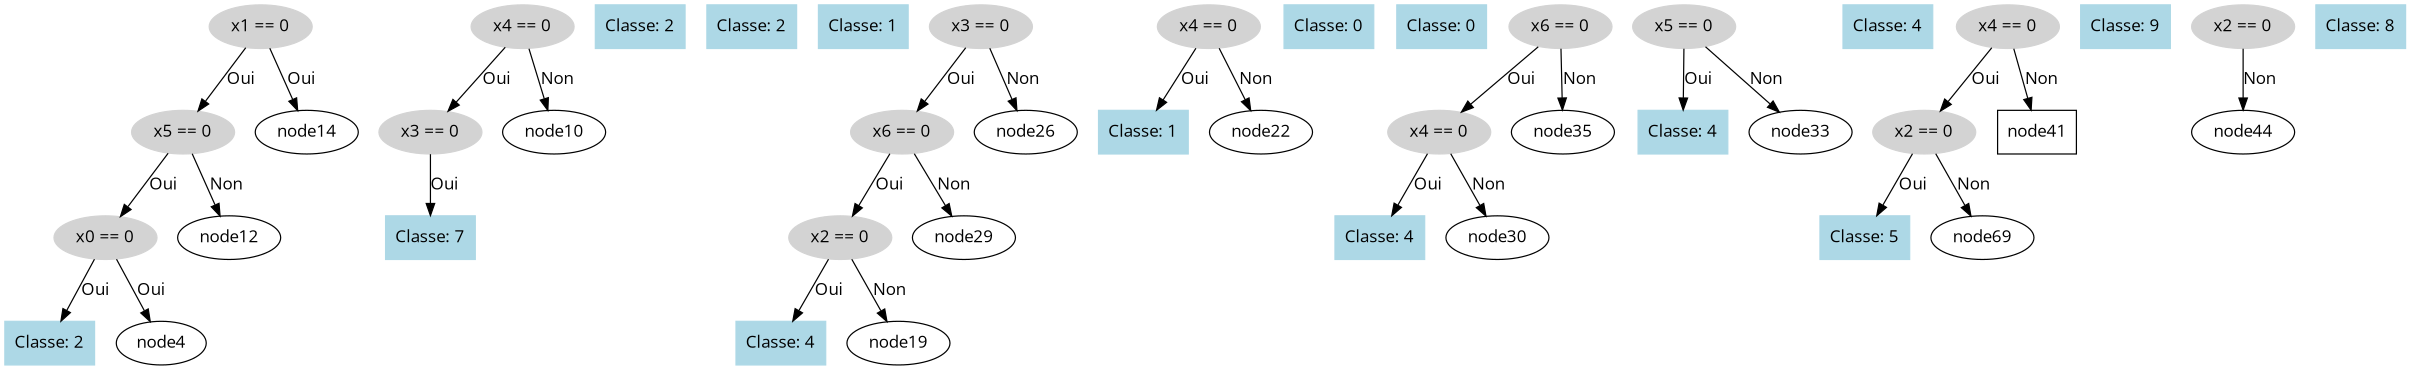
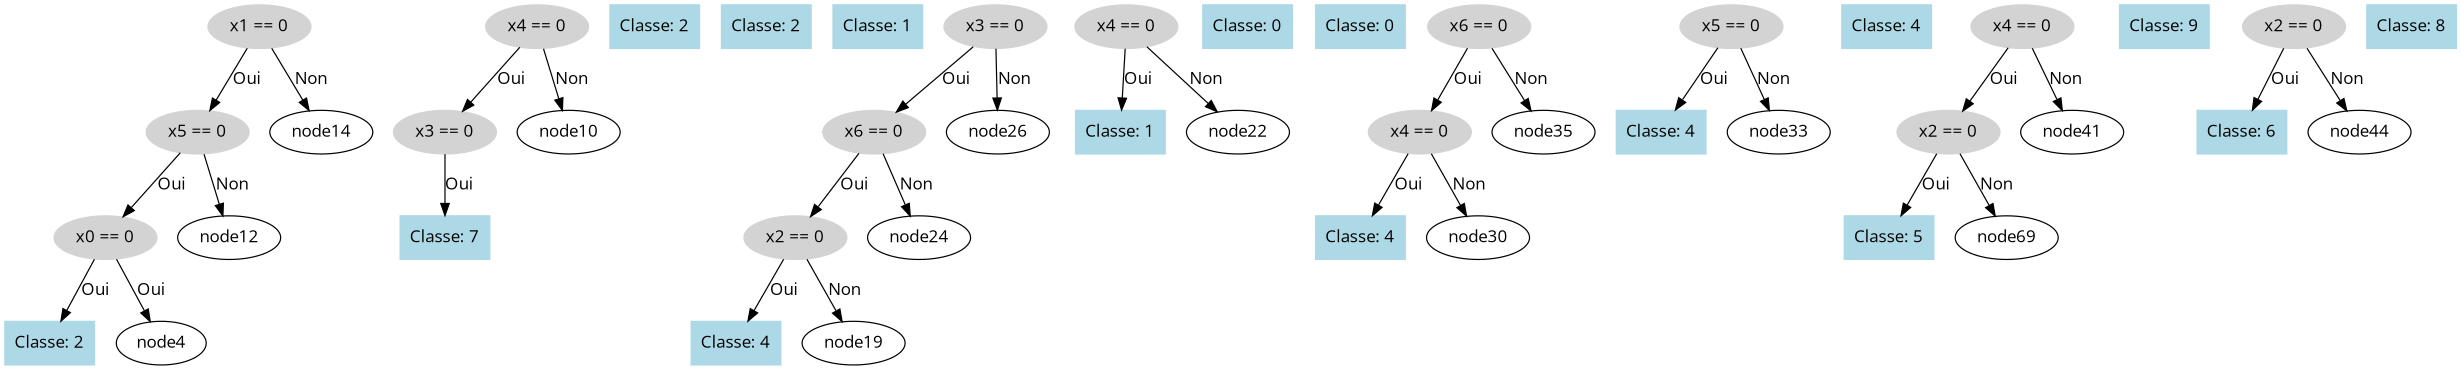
(302, 79) -> (312, 79)
(2037, 132) -> (2072, 132)
none -> (2242, 132)
(964, 238) -> (919, 238)
